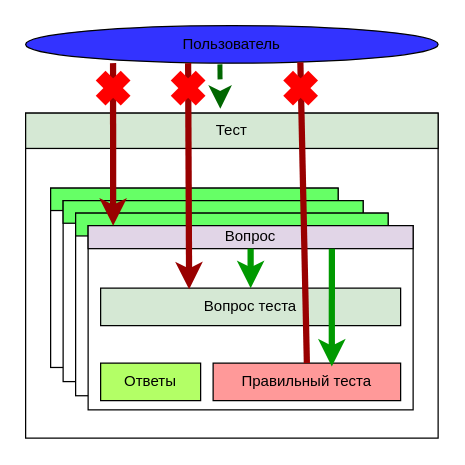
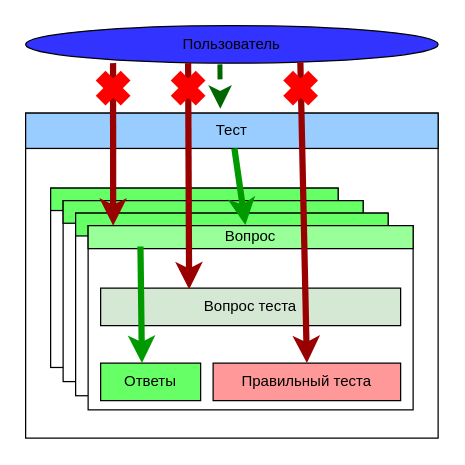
(232, 131) -> (232, 131)
none -> (237, 168)
(251, 237) -> (251, 237)
(251, 260) -> none
none -> (141, 296)
(332, 299) -> none
(307, 359) -> (302, 117)
(151, 382) -> (151, 382)
